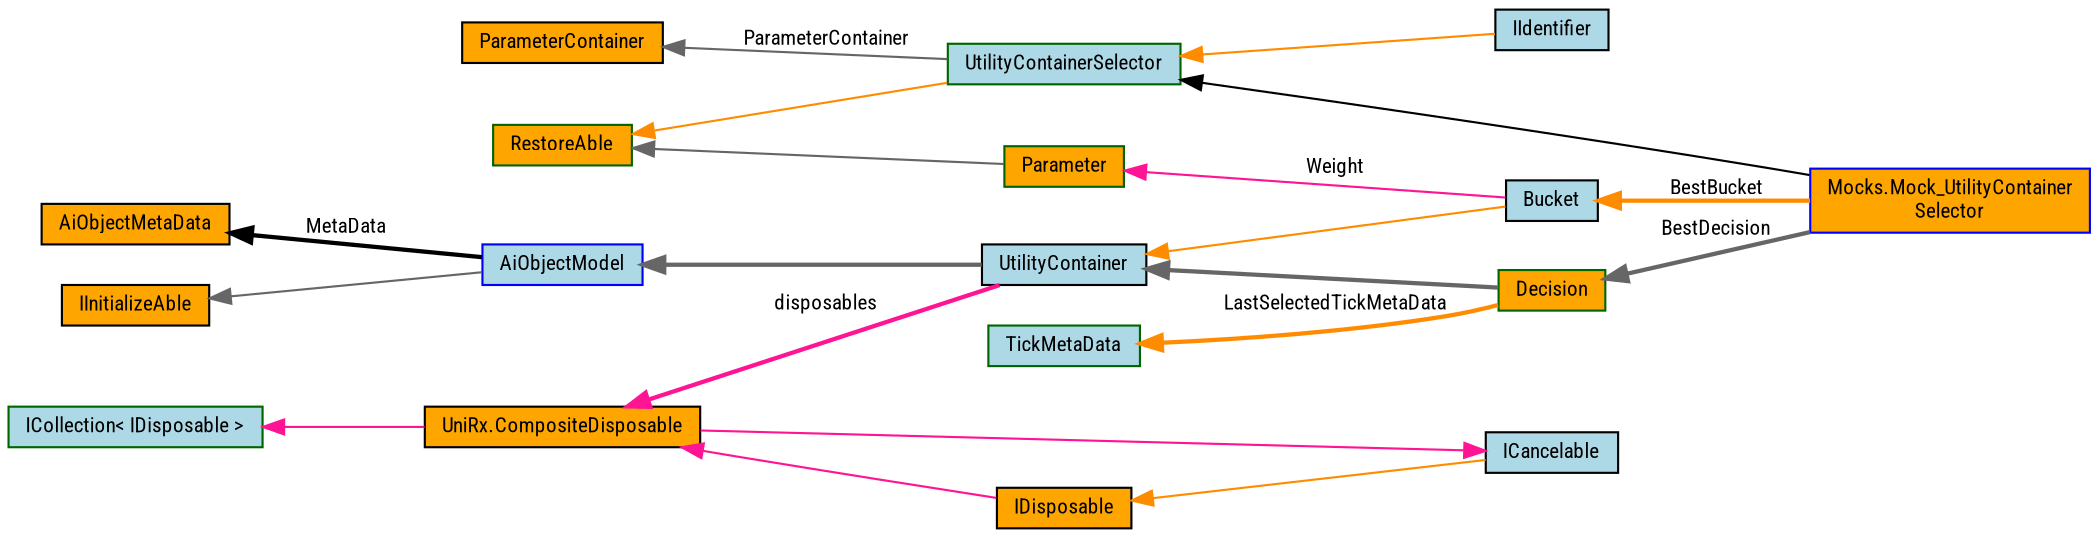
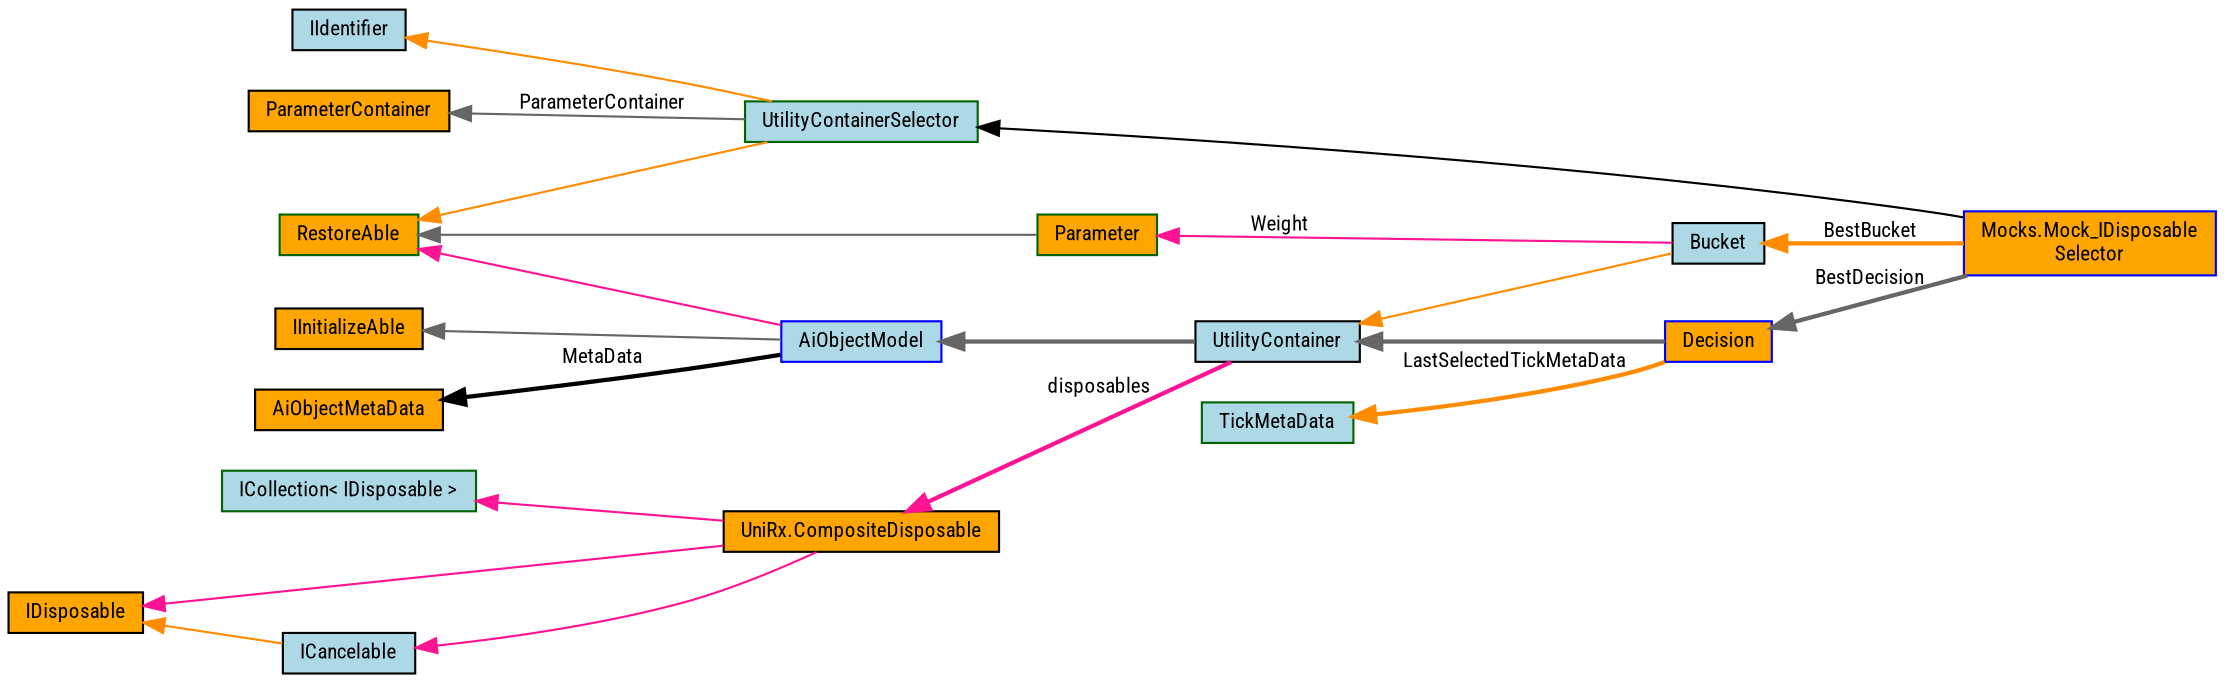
(1349, 44) -> (600, 68)
(1950, 201) -> (2090, 243)
none -> (610, 289)
(1552, 290) -> (1718, 342)
(850, 475) -> (444, 575)
